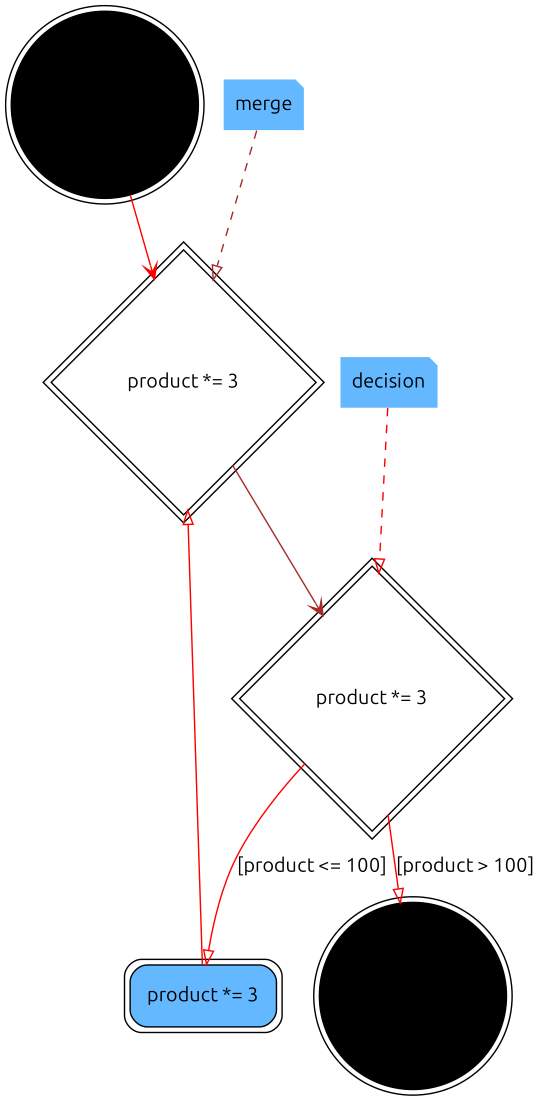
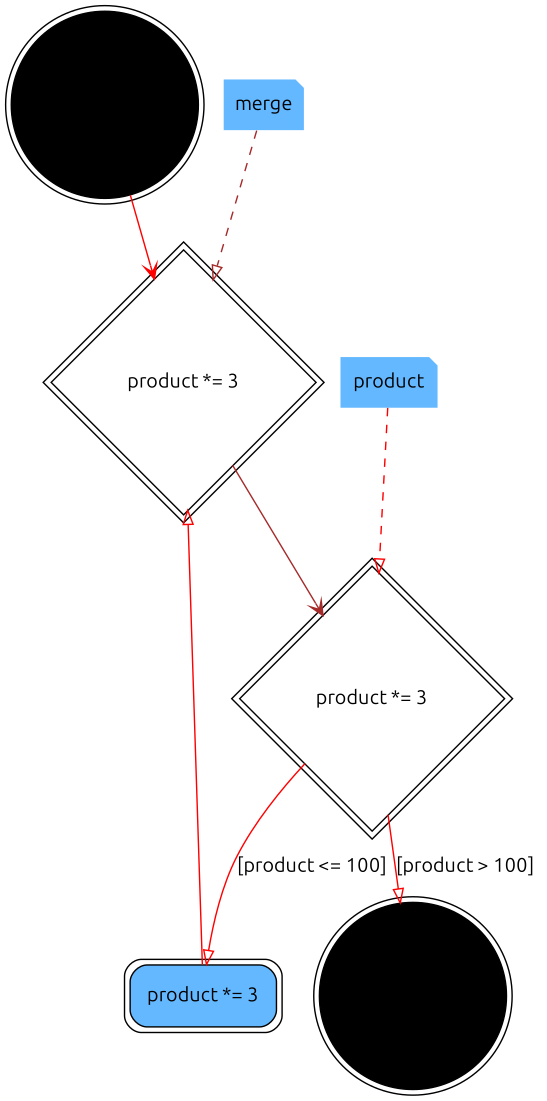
(389, 382) -> (389, 382)
